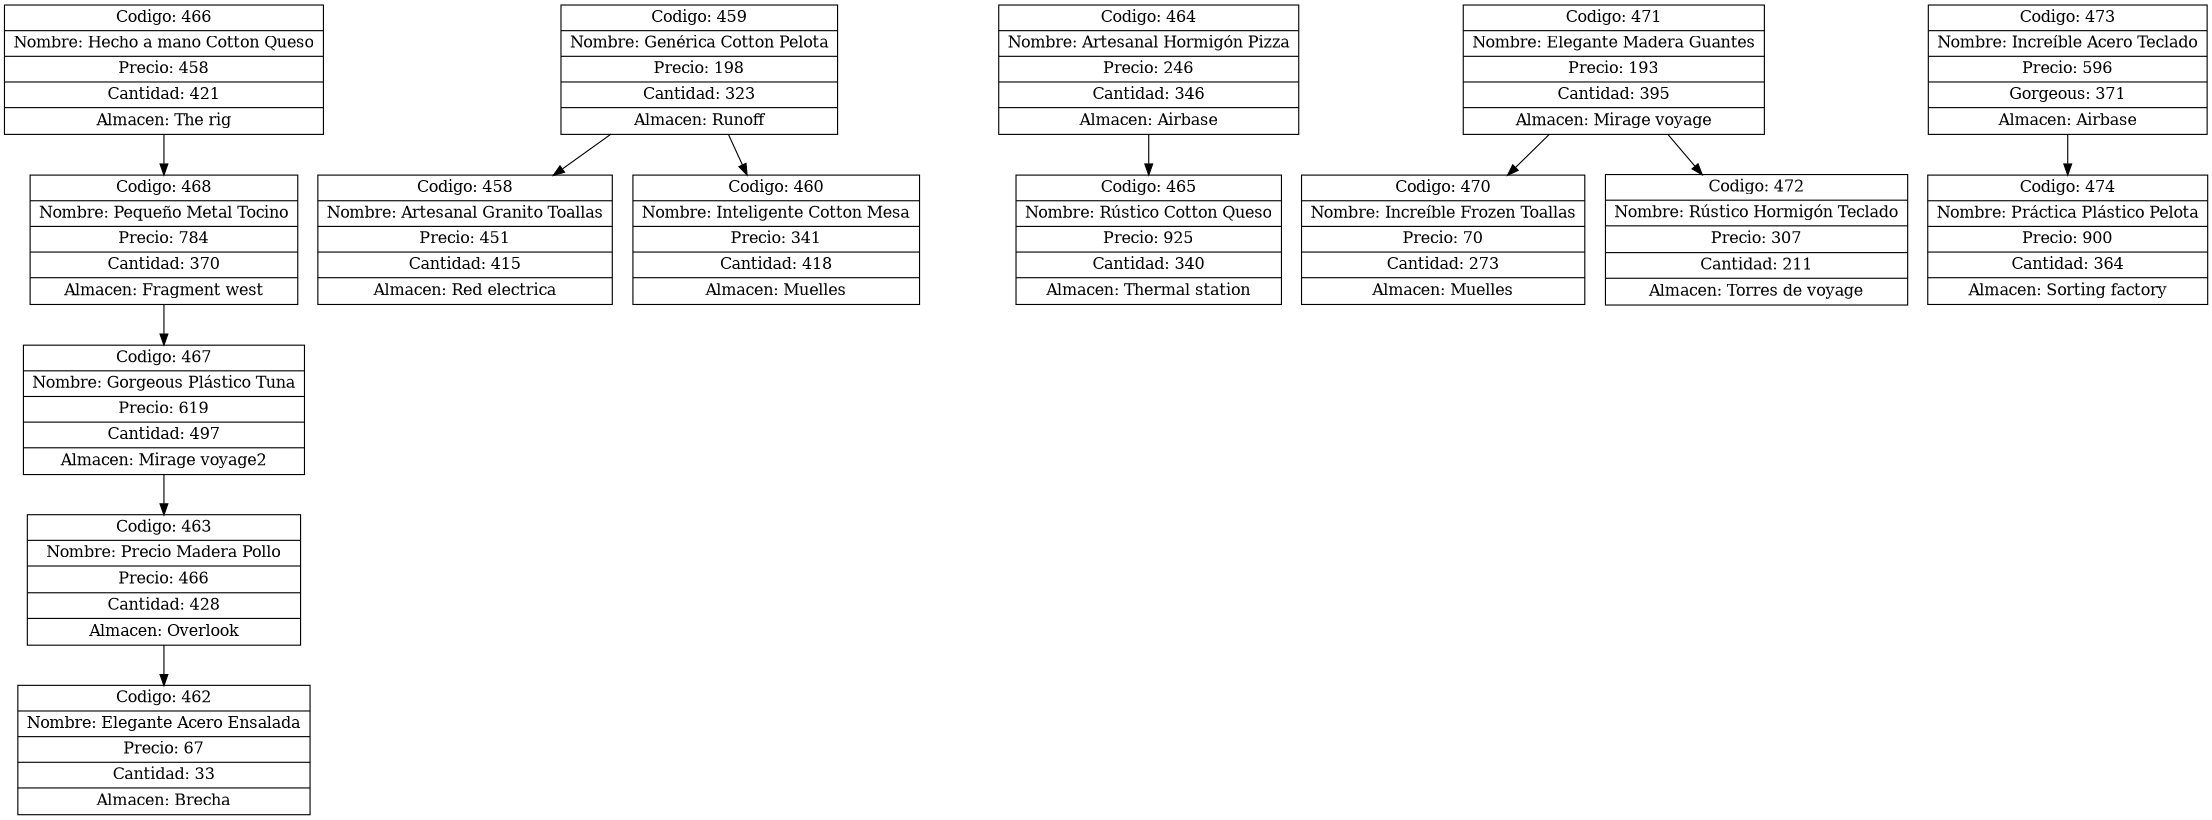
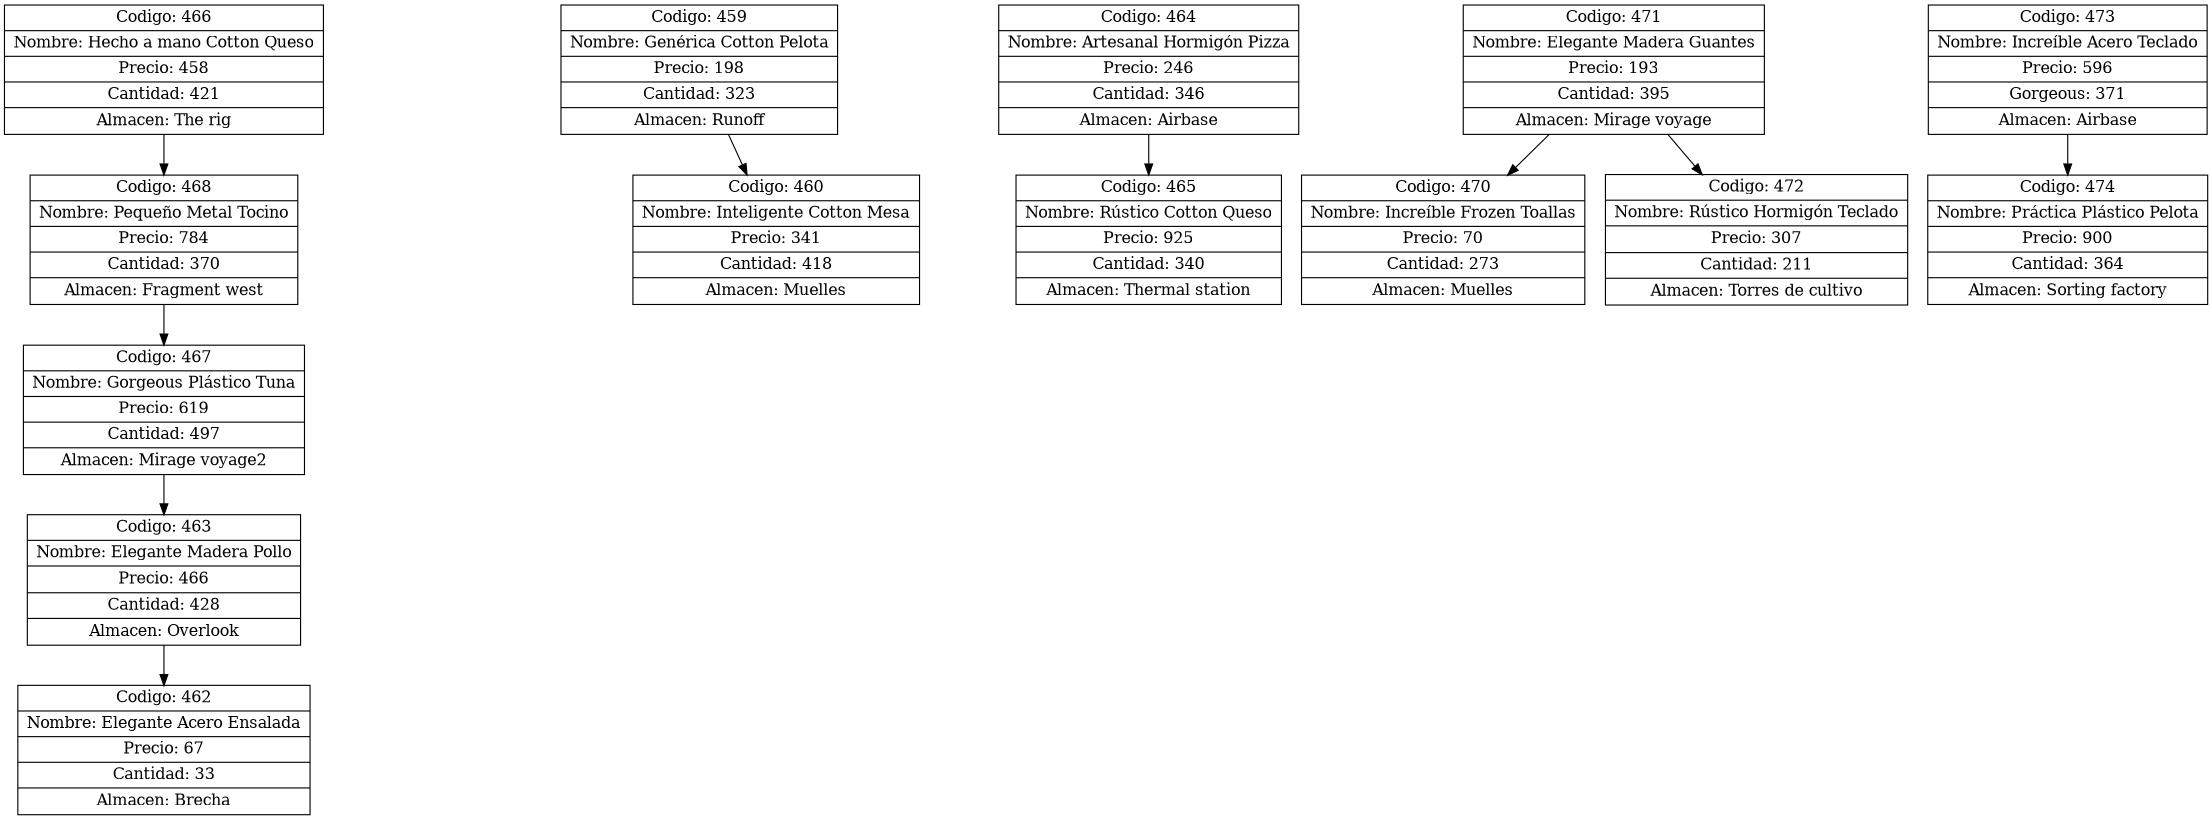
(465, 240) -> none
(1757, 291) -> (1757, 291)
(164, 553) -> (164, 553)
